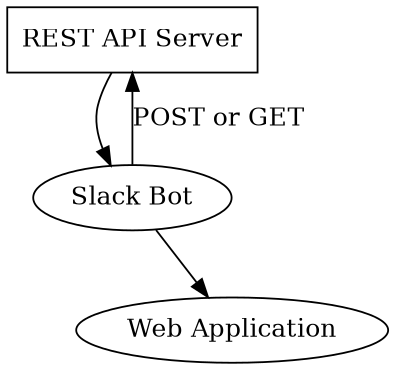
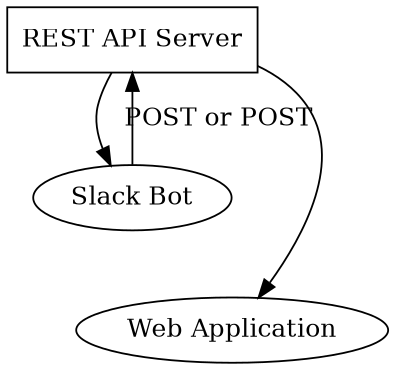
(219, 119) -> (219, 119)
(176, 256) -> (321, 167)
